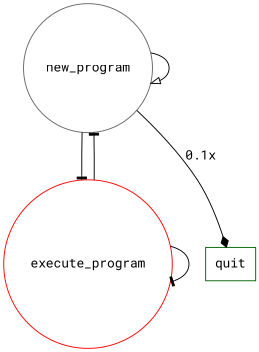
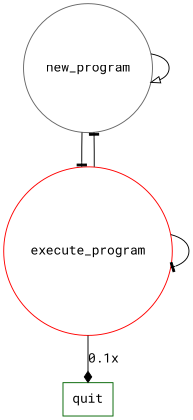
(189, 168) -> (88, 353)
